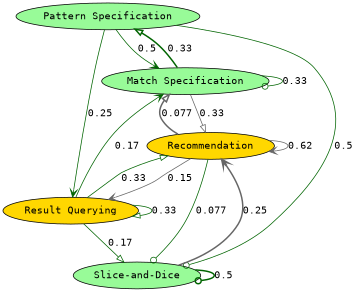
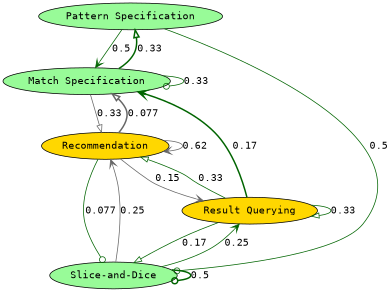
(87, 109) -> (201, 253)
(108, 141) -> (212, 130)
(235, 228) -> (120, 214)
